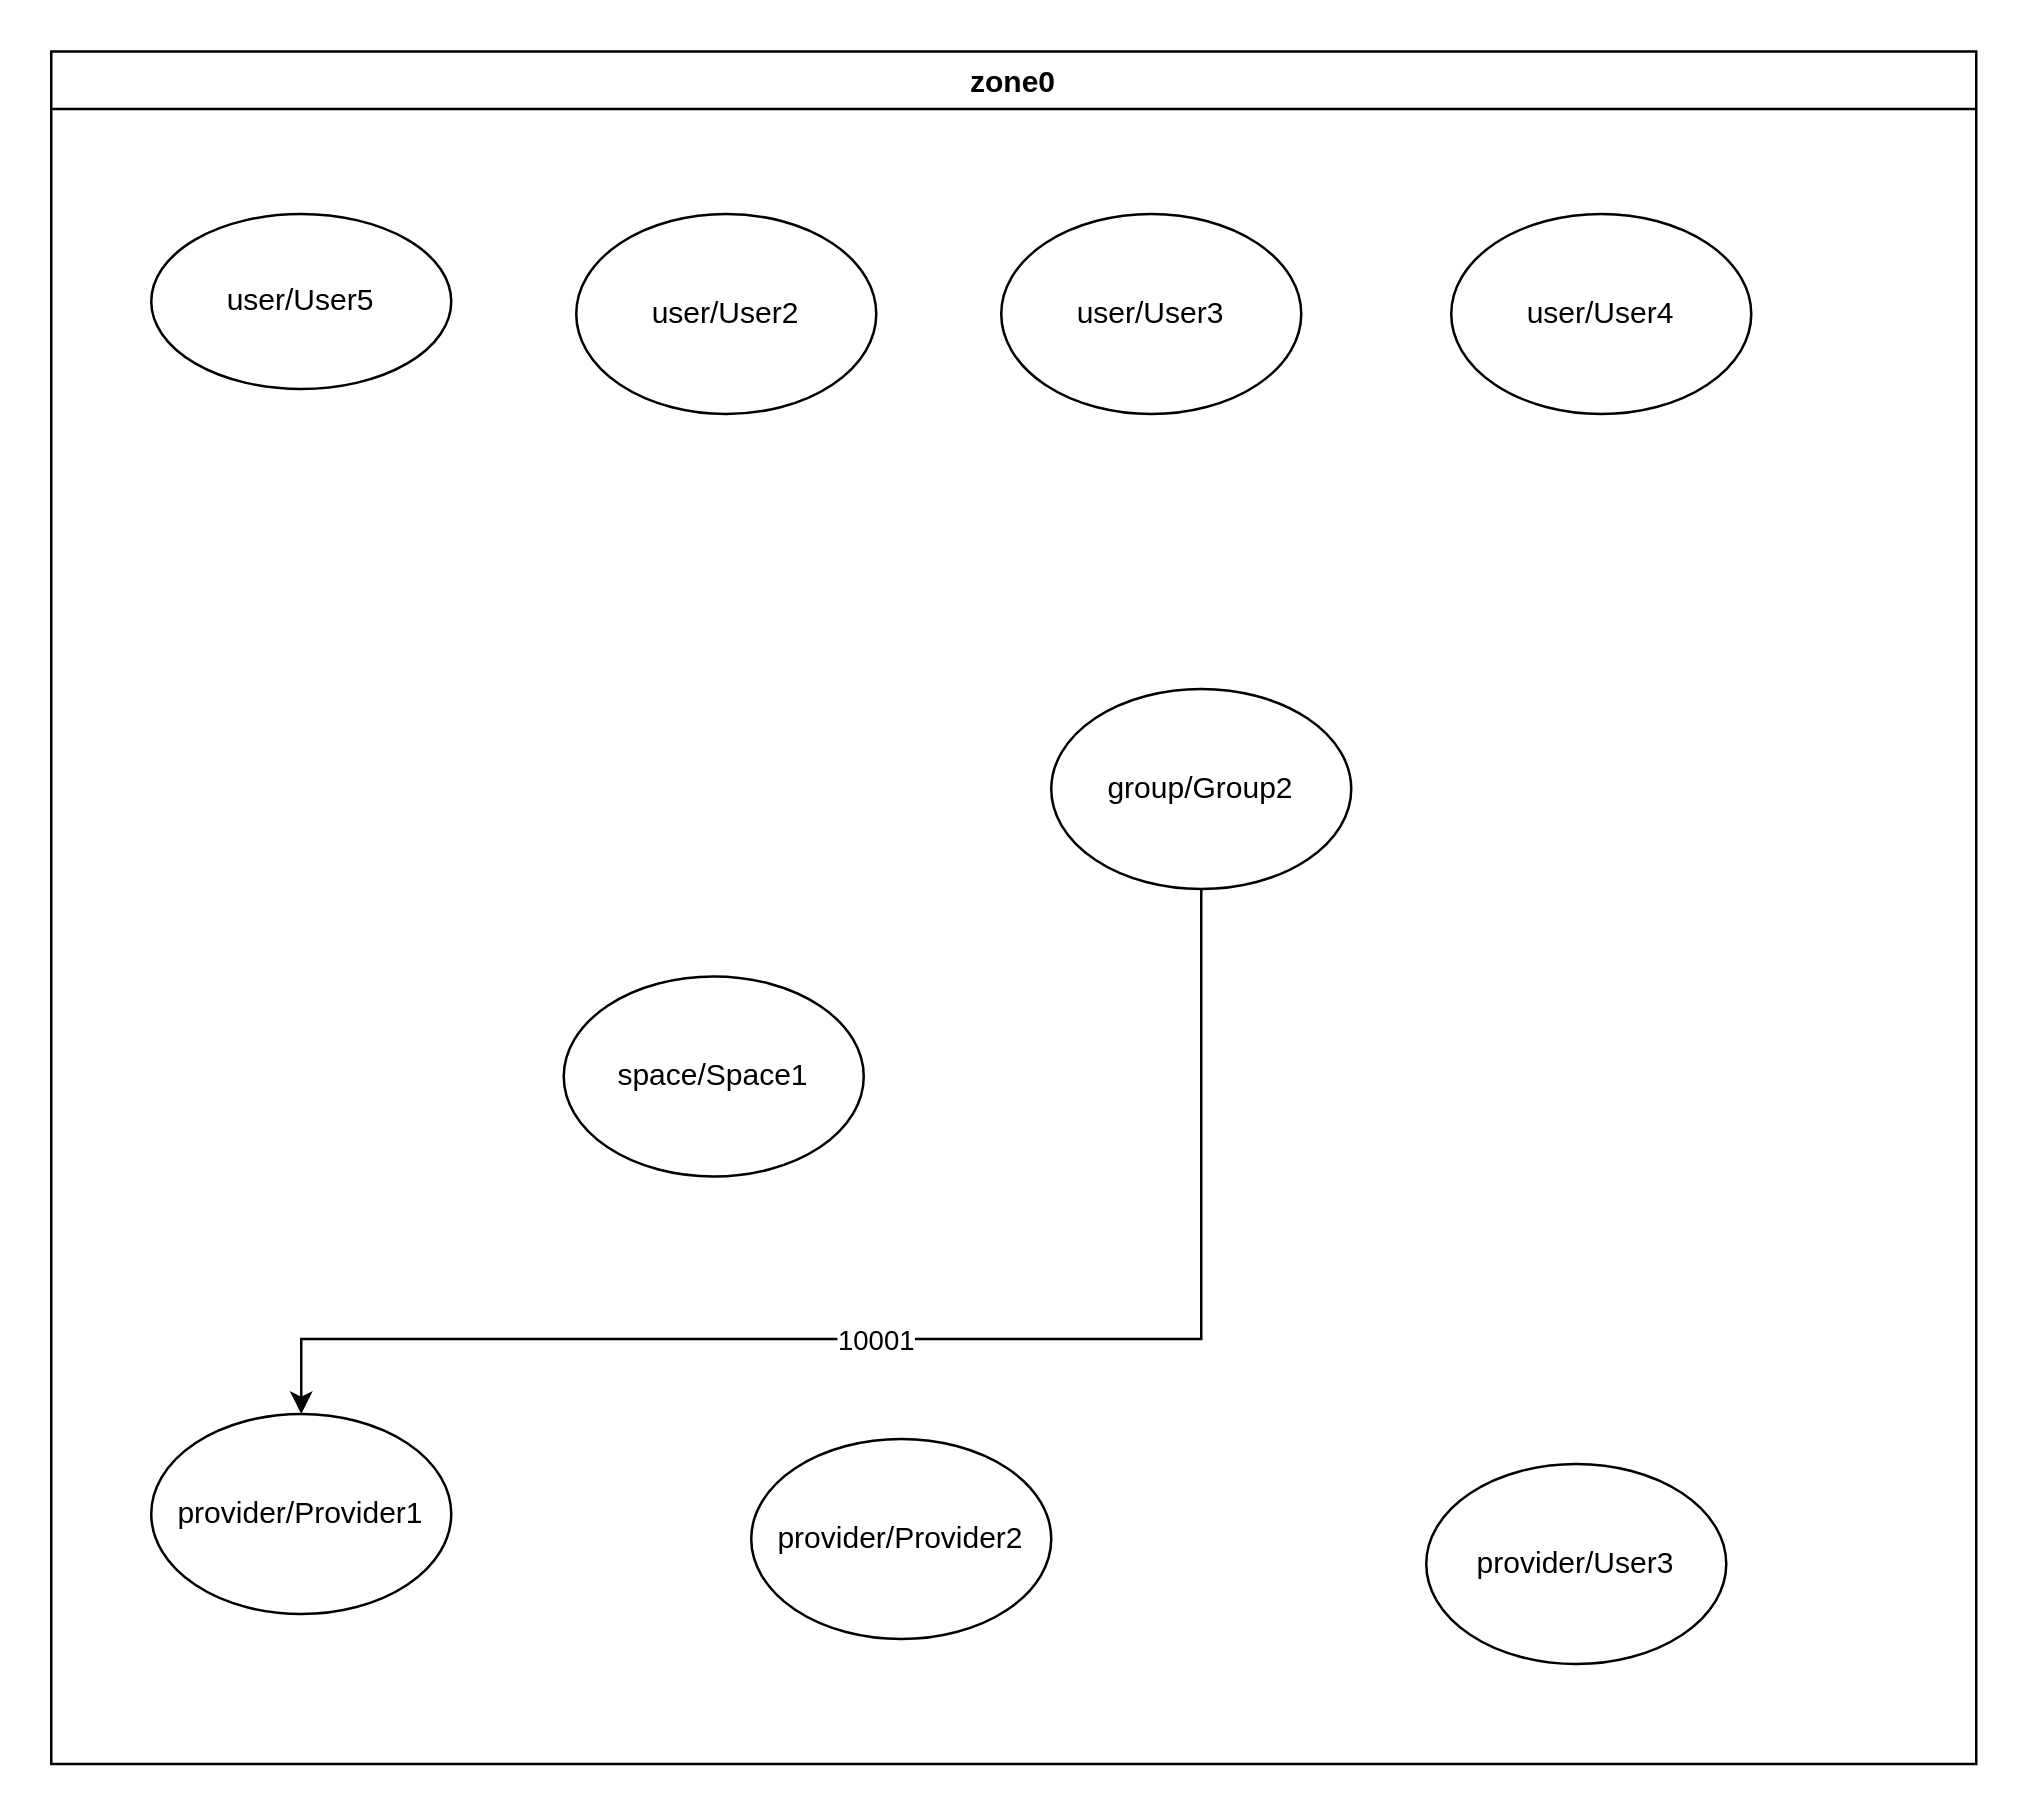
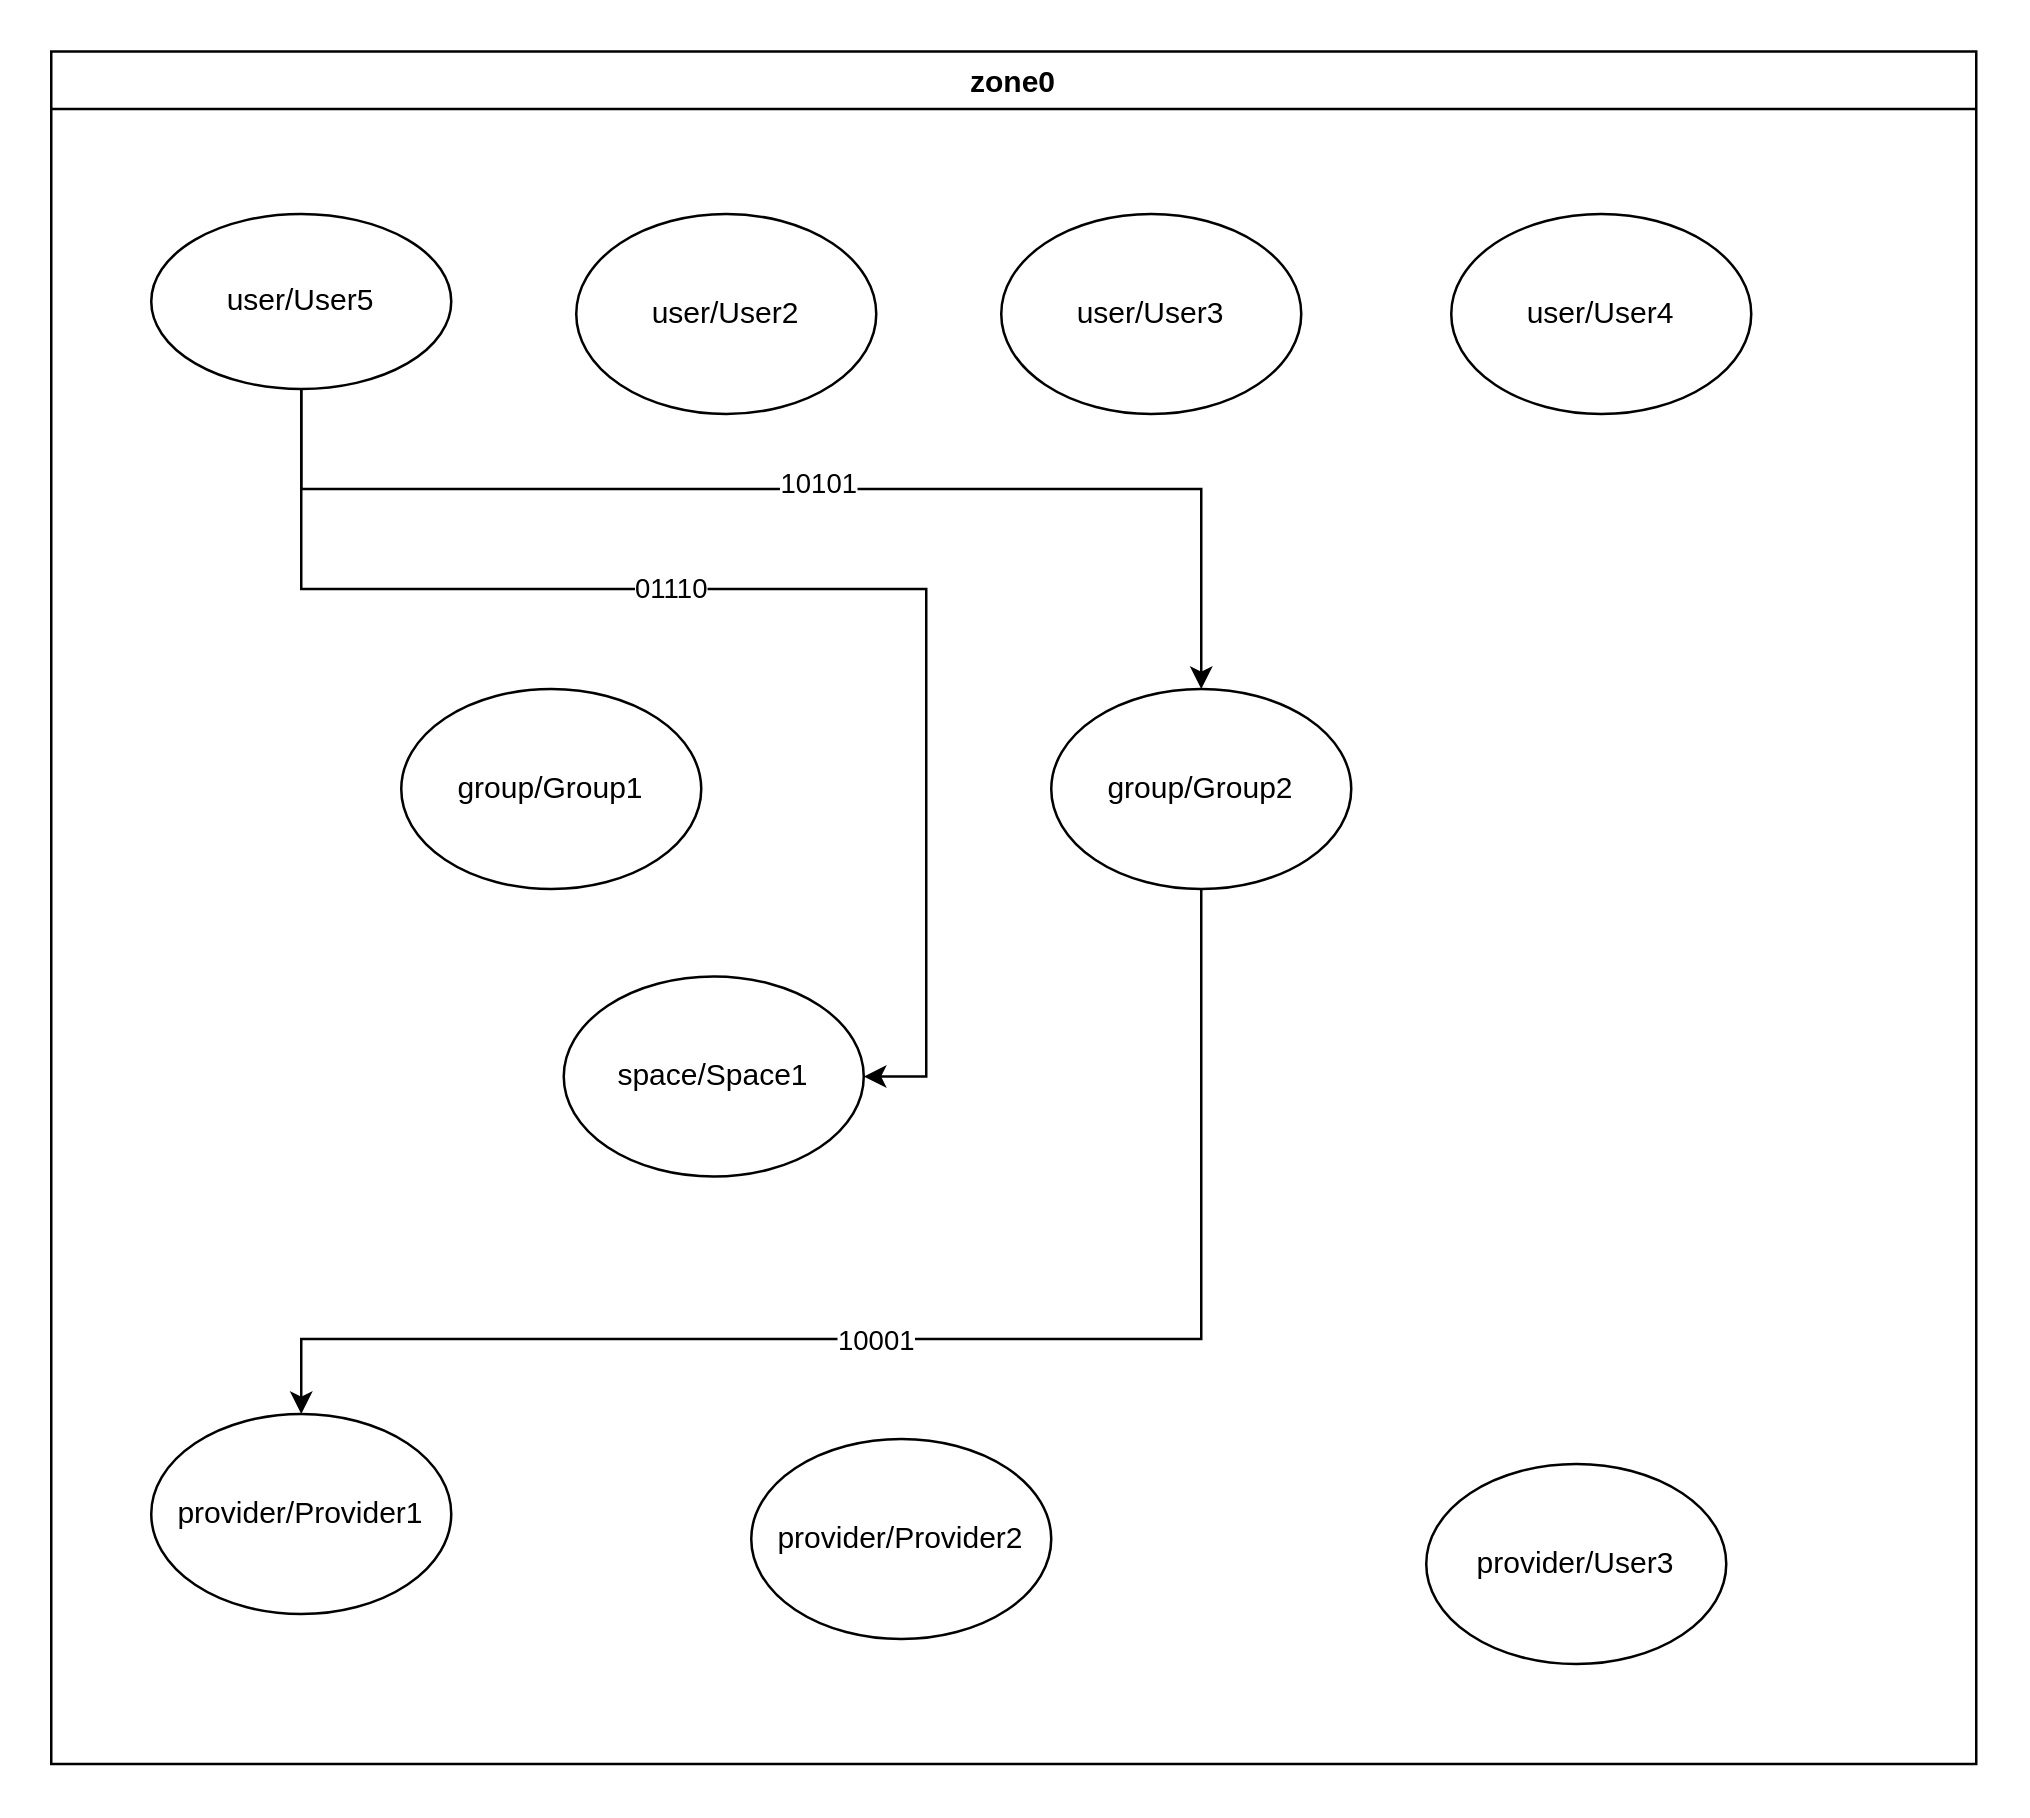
none -> (845, 489)
none -> (926, 733)
none -> (551, 789)
